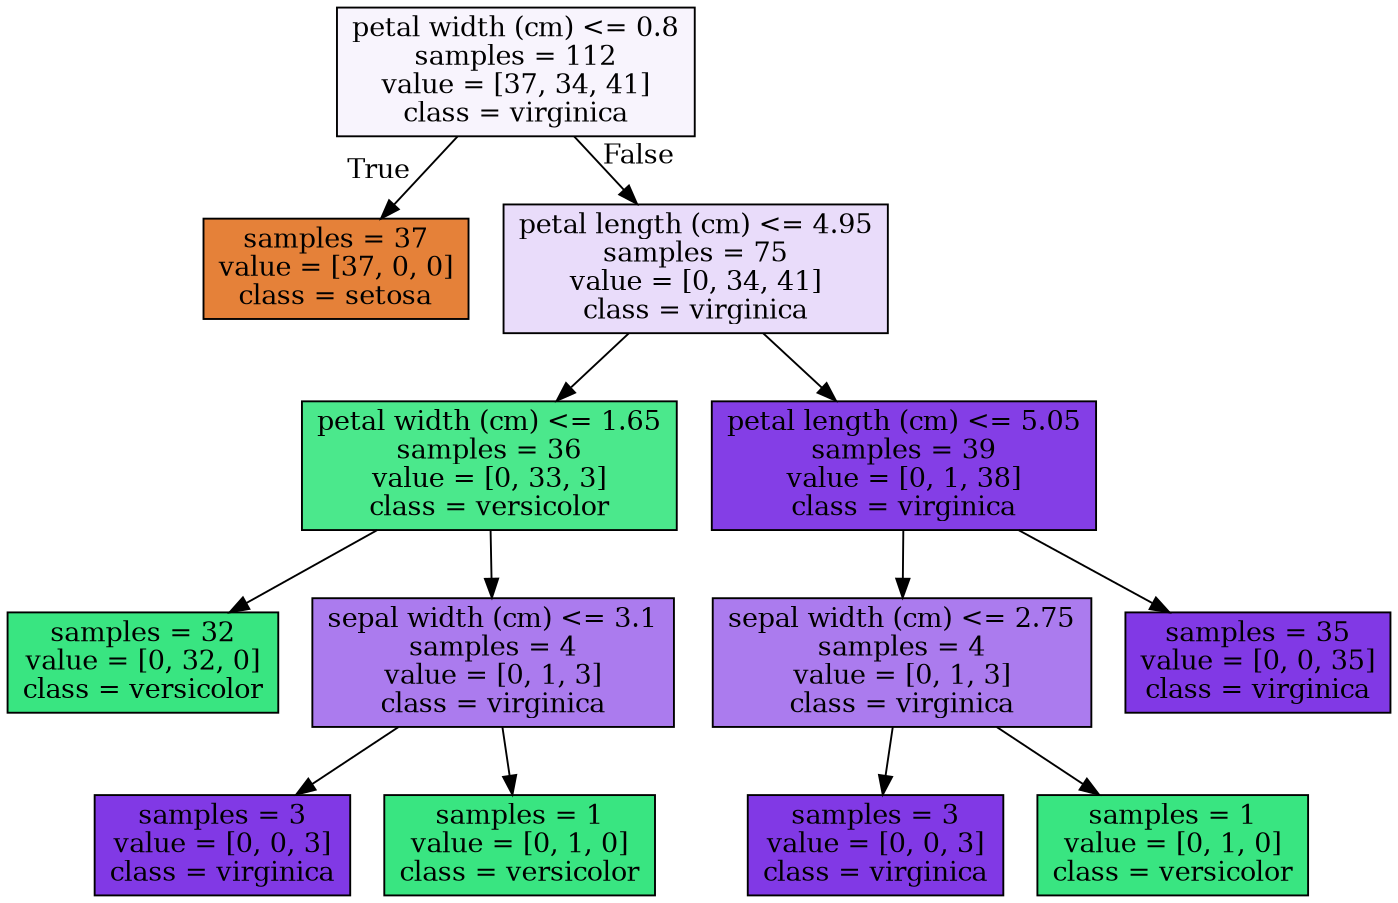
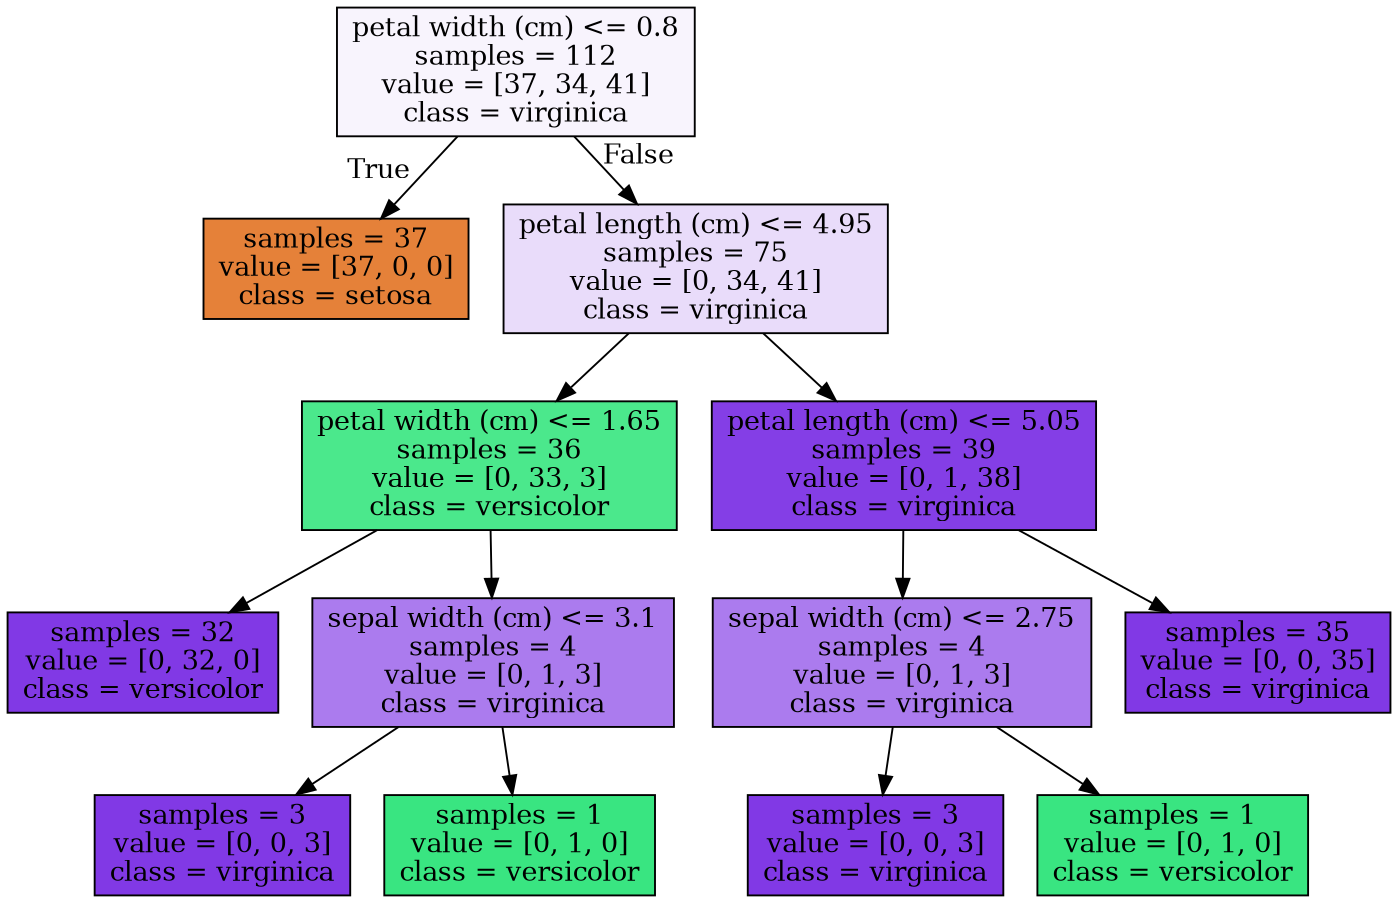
(143, 663) -> (143, 663)
